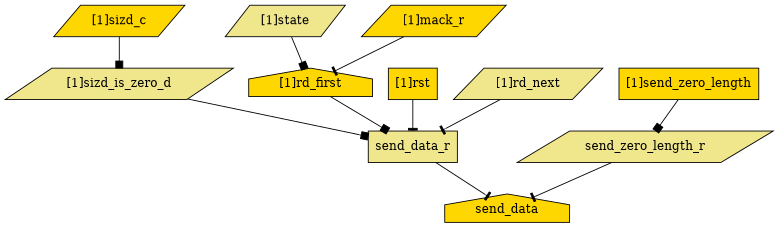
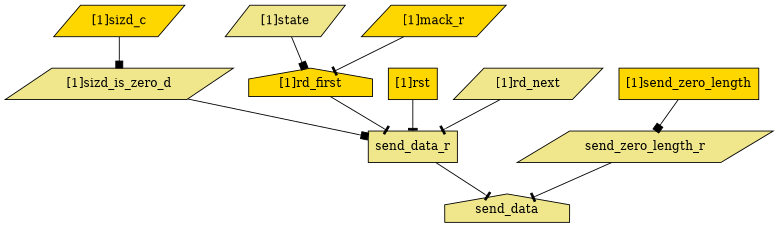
(355, 112) -> (357, 113)
(507, 210) -> (507, 210)
